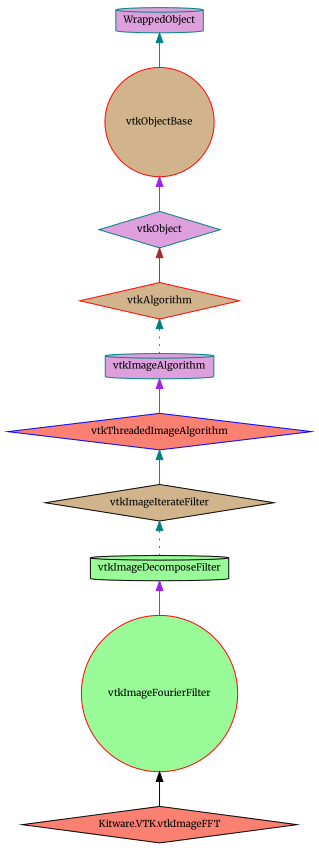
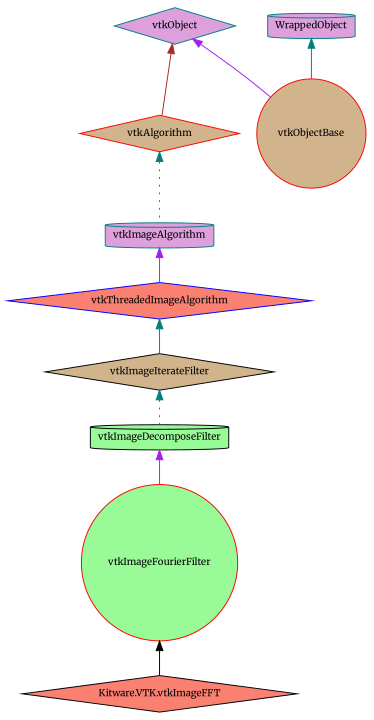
(160, 199) -> (236, 70)
